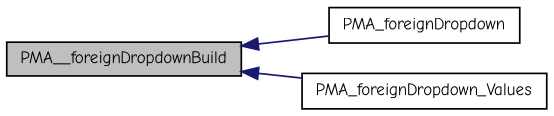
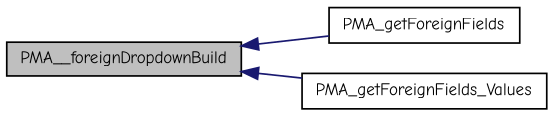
(424, 25) -> (424, 25)
(424, 91) -> (424, 91)
